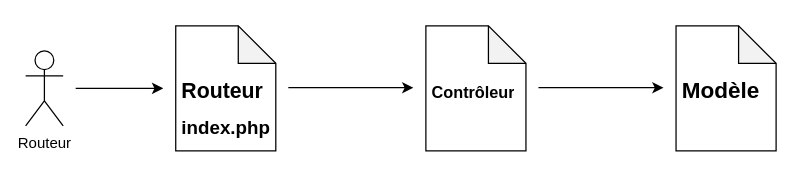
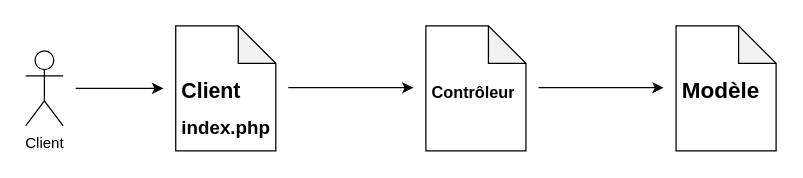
(216, 69) -> (216, 69)
(45, 143) -> (45, 143)
